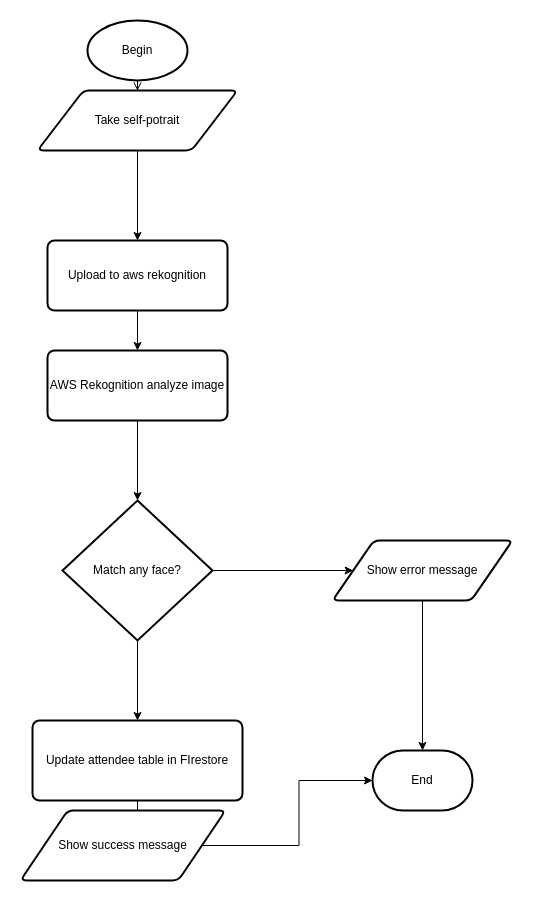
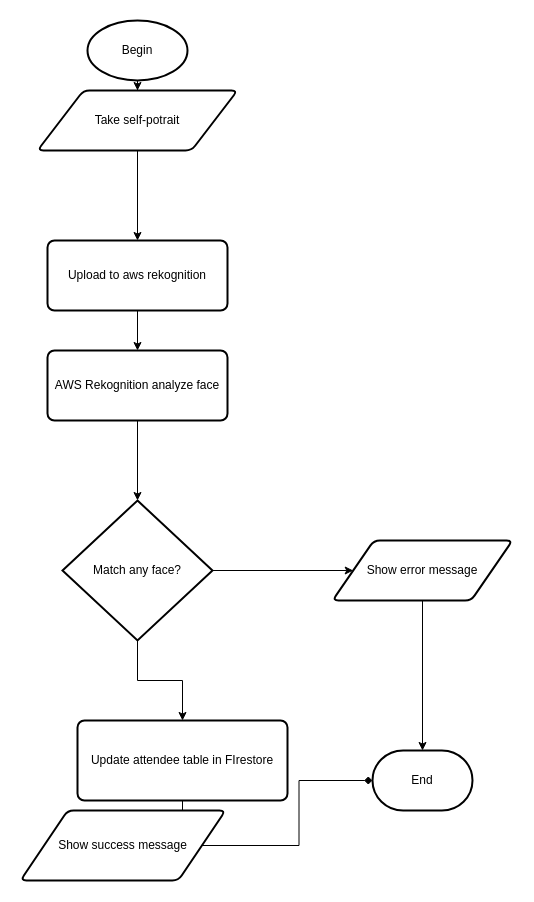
(138, 83) -> (138, 82)
(138, 386) -> (138, 386)
(138, 761) -> (183, 761)
(364, 781) -> (364, 781)
